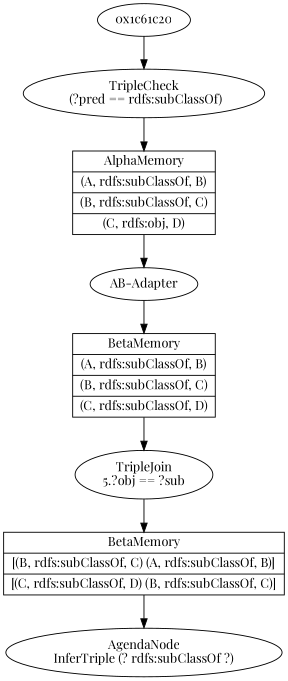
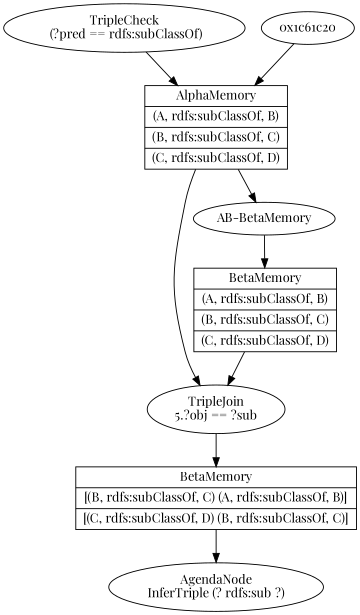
(144, 48) -> (277, 61)
(144, 224) -> (216, 158)
none -> (174, 274)
(144, 284) -> (264, 219)
(144, 653) -> (216, 587)
